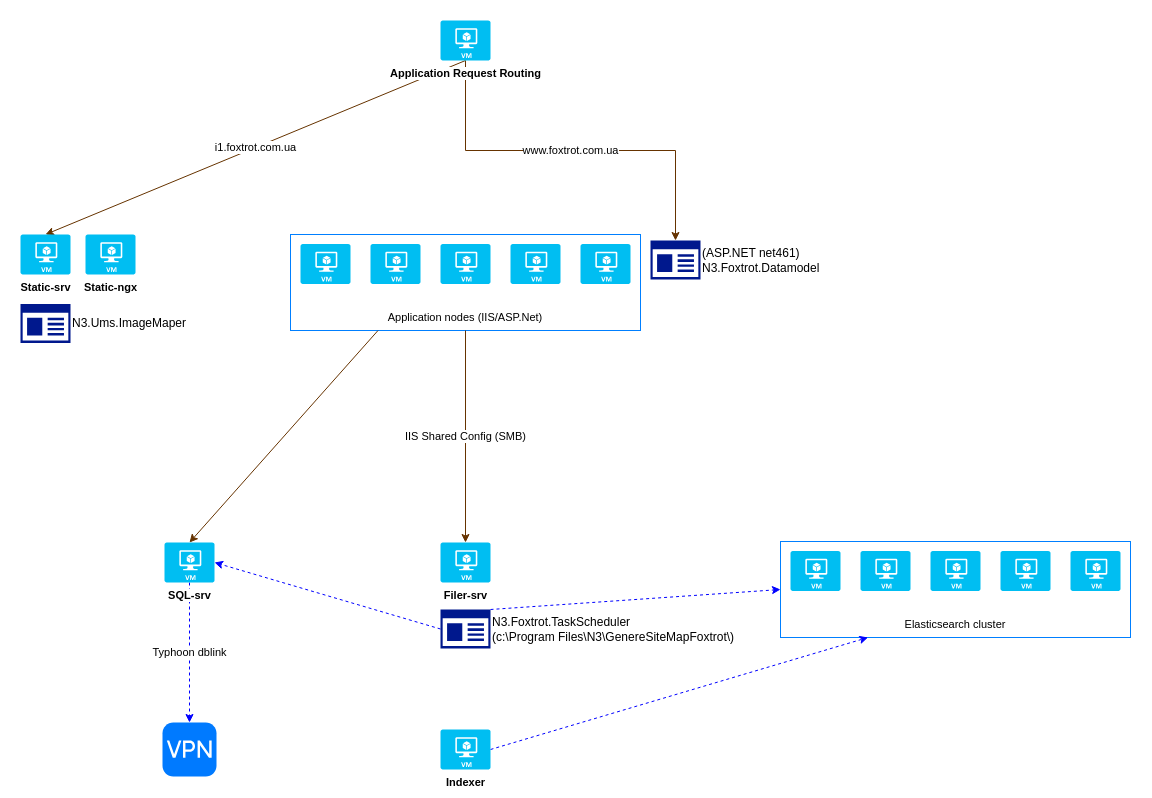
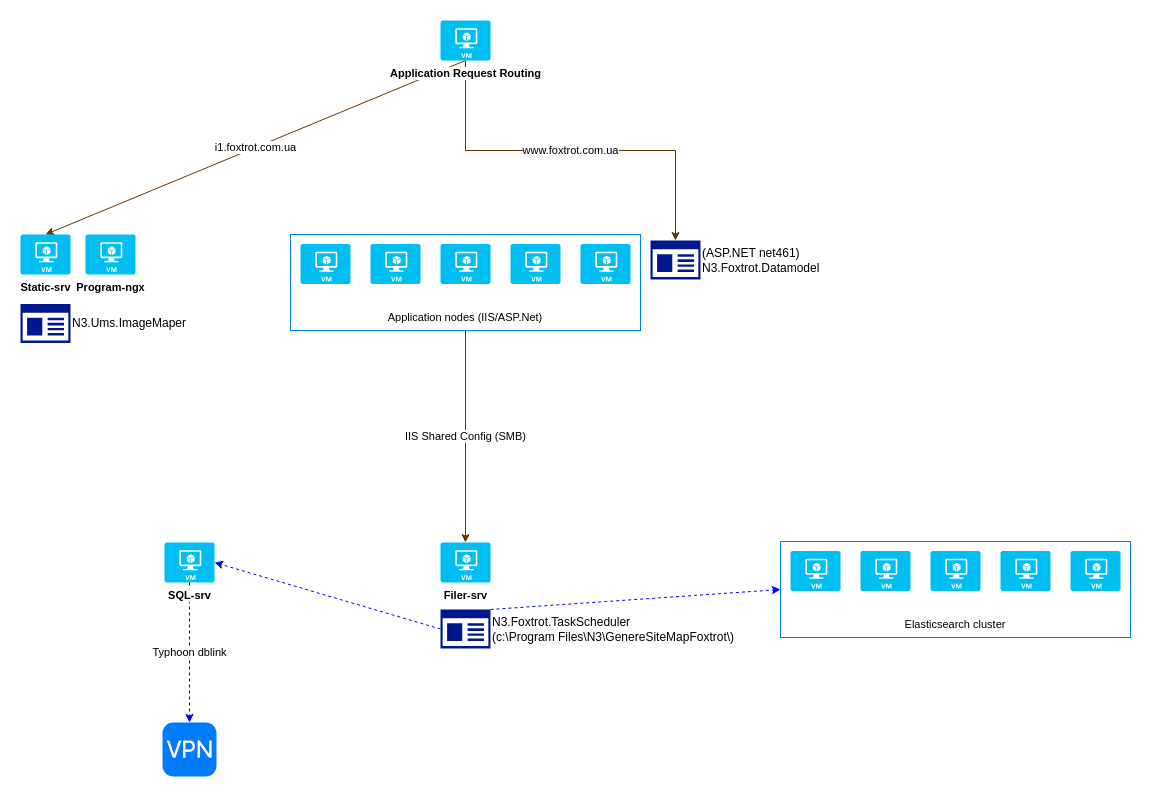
(111, 288) -> (111, 288)
(286, 434) -> none
(676, 695) -> none
(466, 750) -> none
